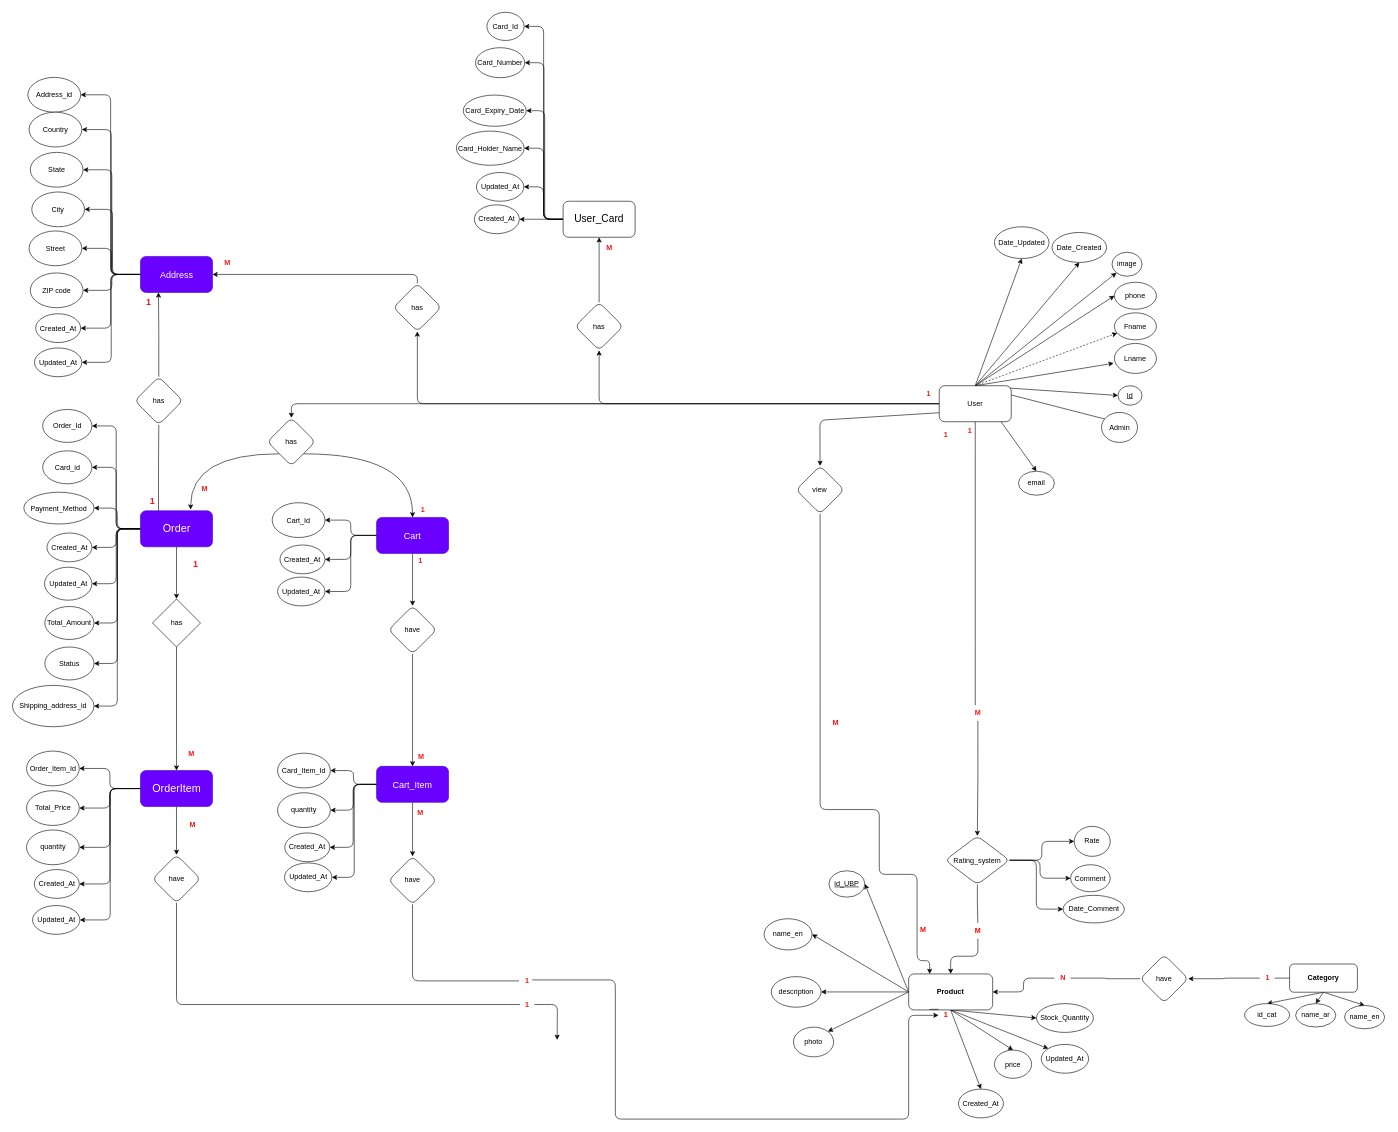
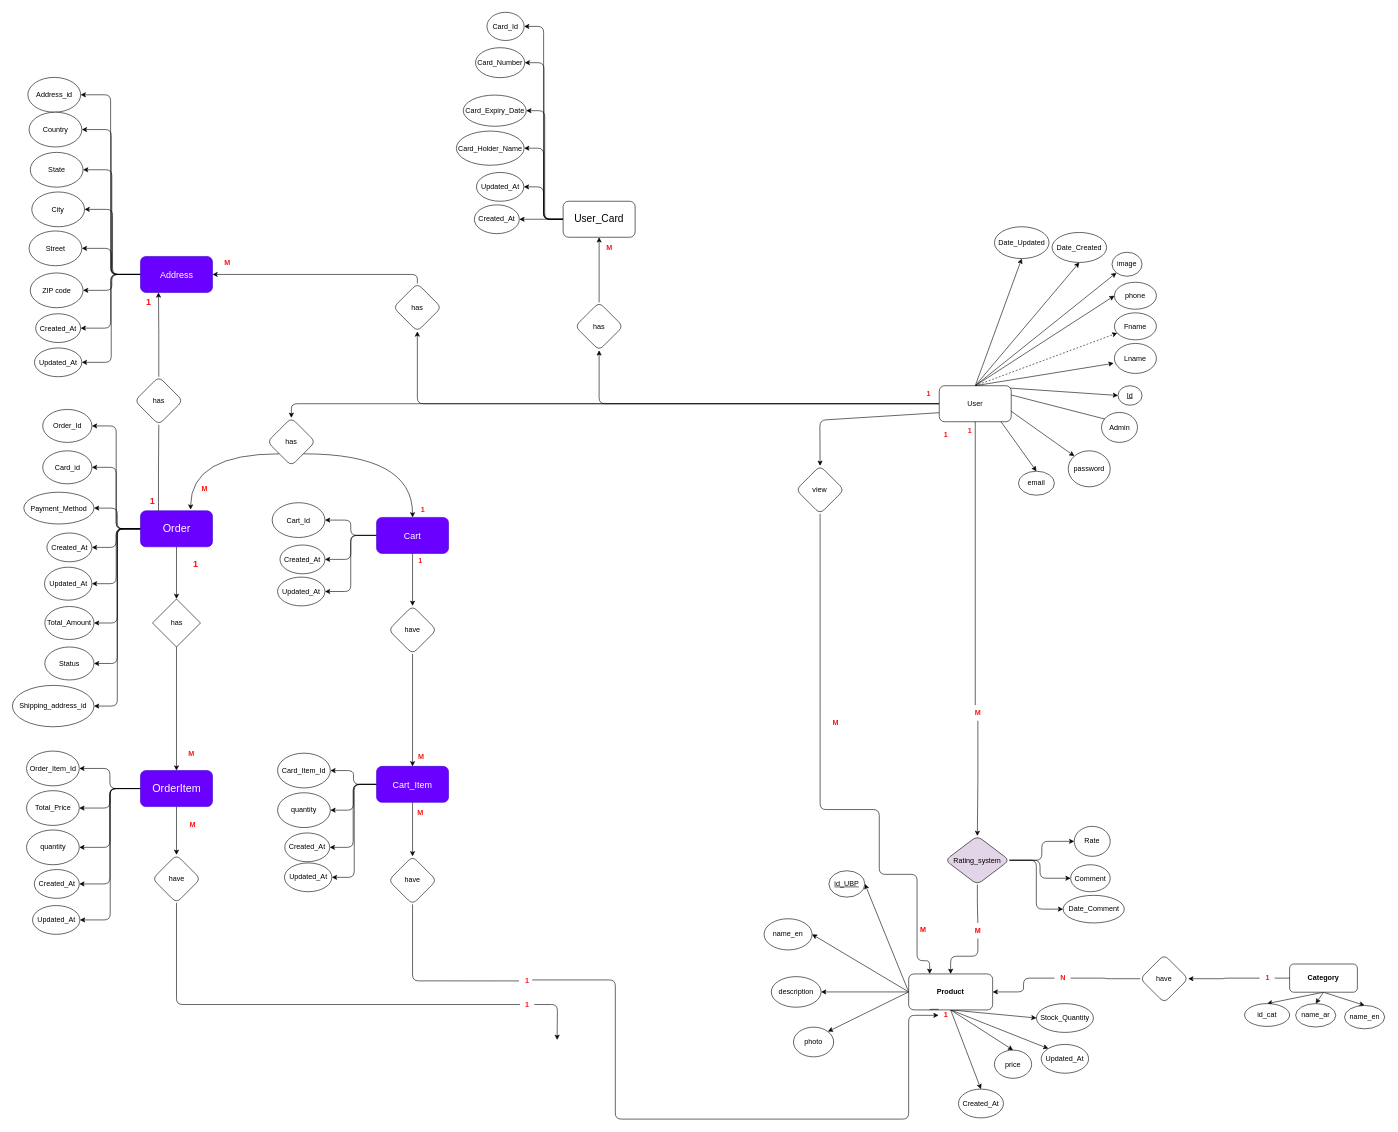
none -> (1042, 433)
none -> (1089, 469)
(977, 860) -> (977, 860)
